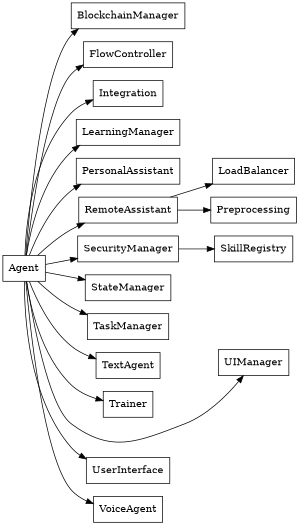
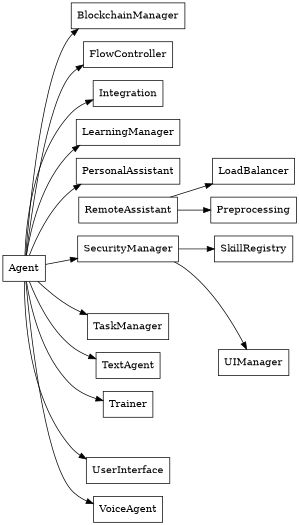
(57, 239) -> none
(128, 288) -> none
(88, 434) -> (214, 298)
